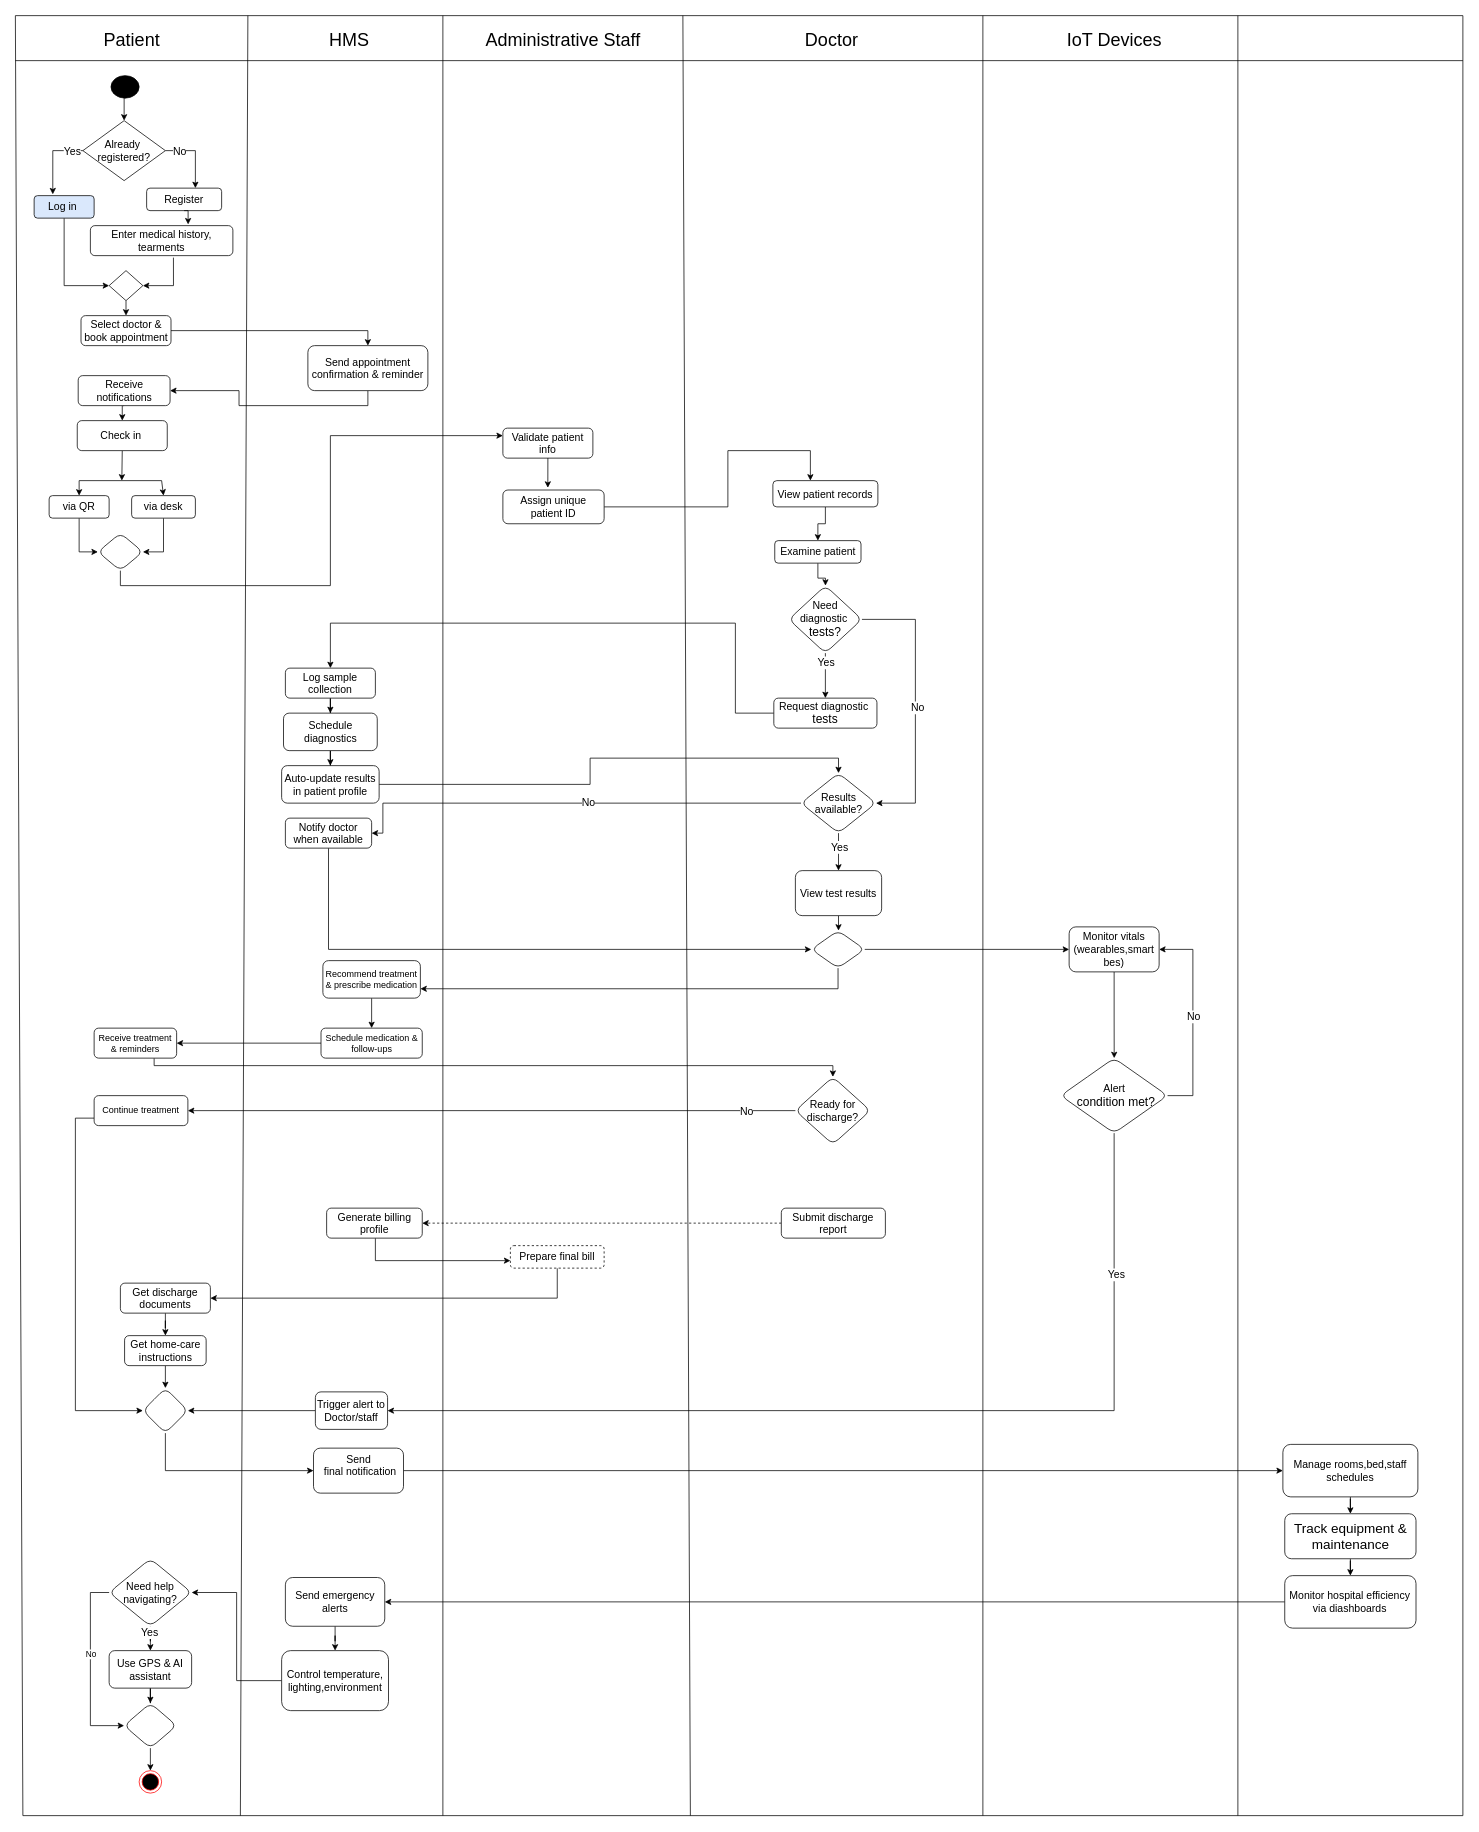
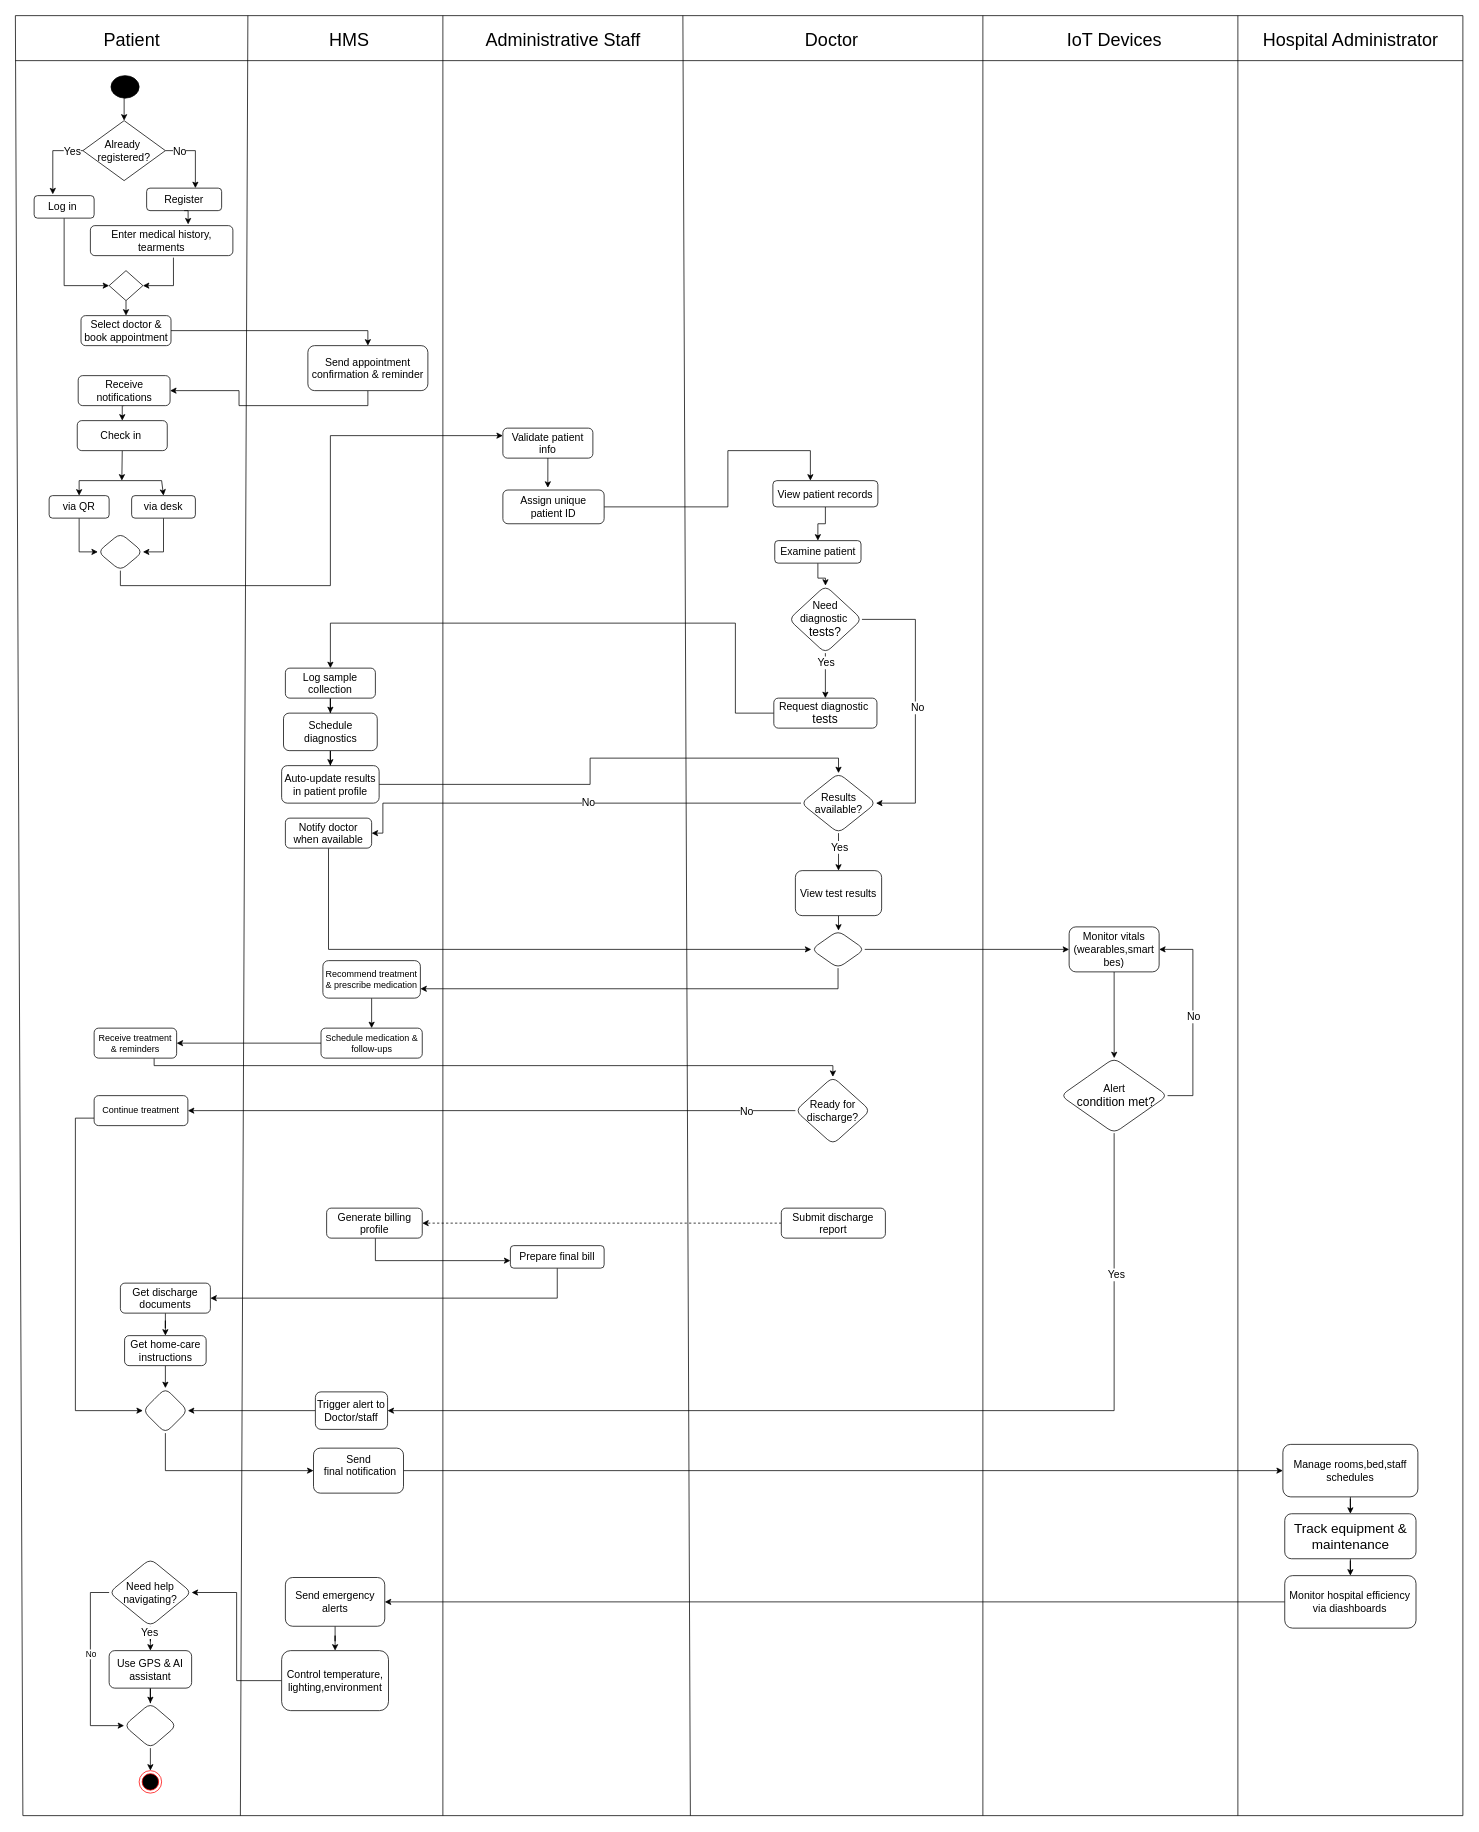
none -> (1350, 40)
(64, 207) -> (64, 207)
(557, 1257) -> (557, 1257)
